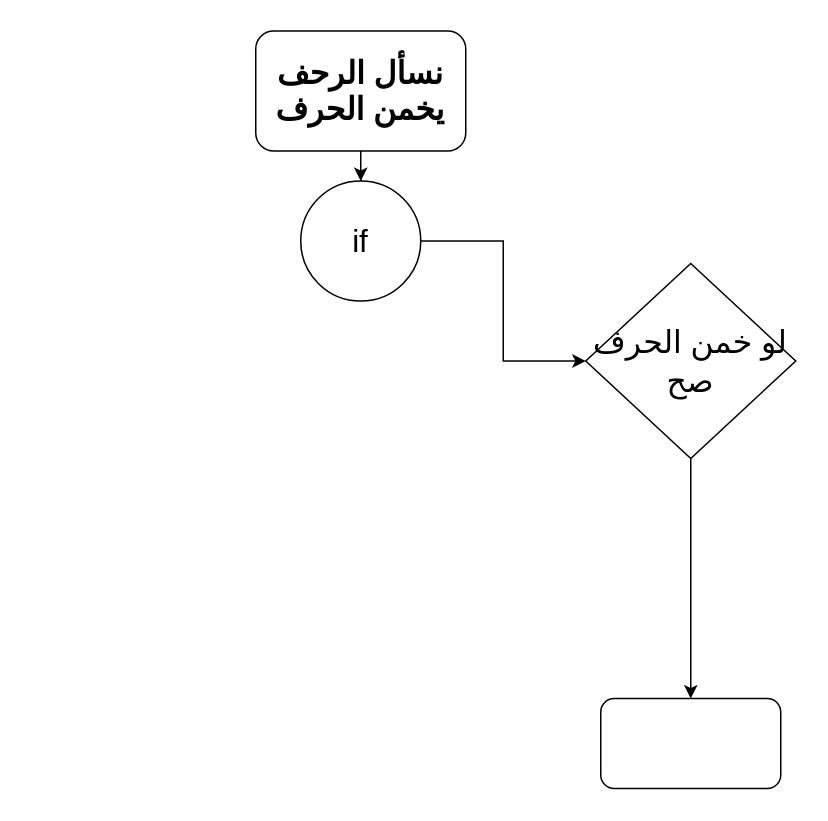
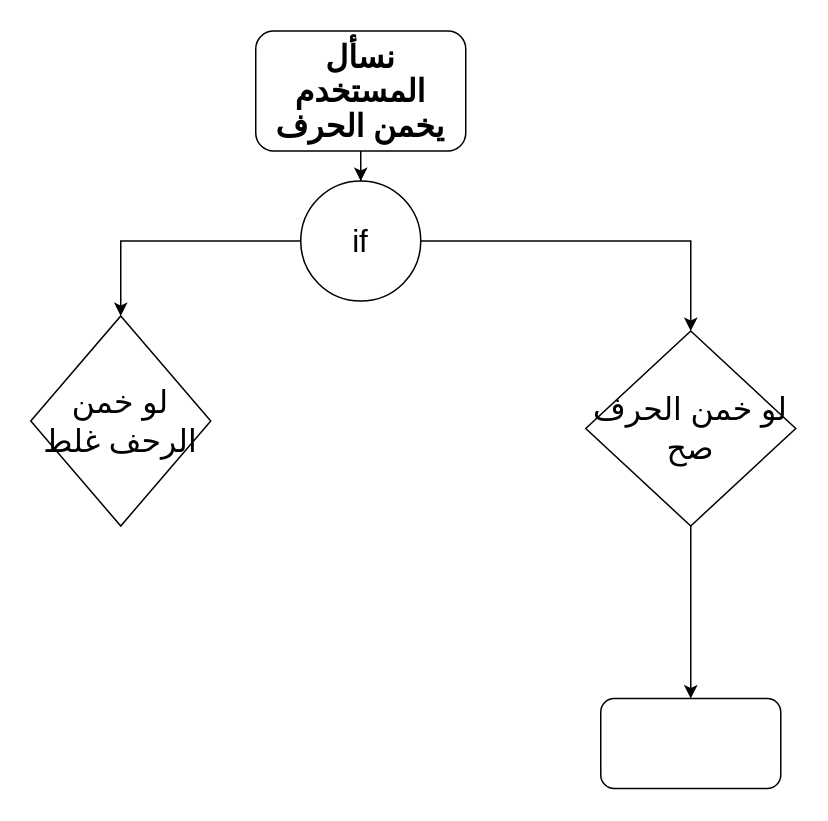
(361, 91) -> (361, 91)
none -> (179, 241)
(691, 361) -> (691, 428)
none -> (121, 421)
